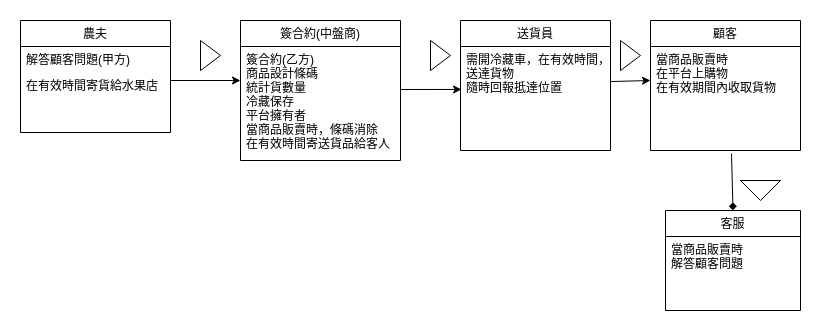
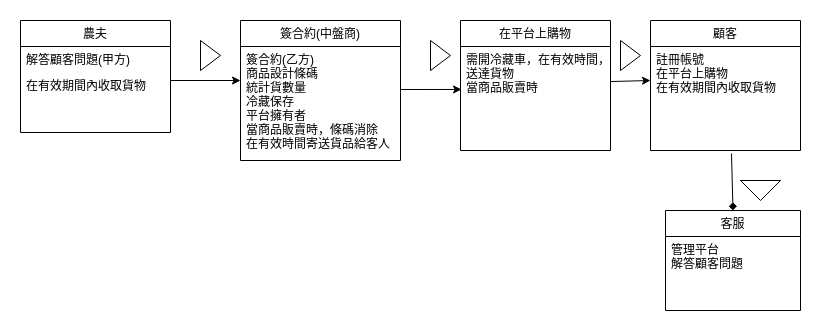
(535, 34) -> (535, 34)
(538, 60) -> (538, 60)
(692, 60) -> (680, 60)
(92, 86) -> (86, 86)
(707, 250) -> (695, 250)
